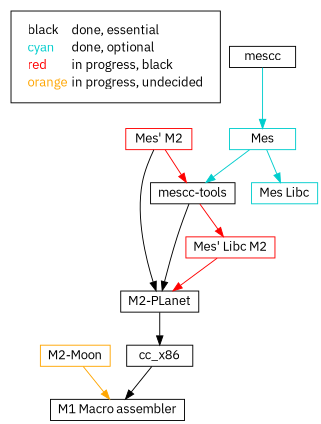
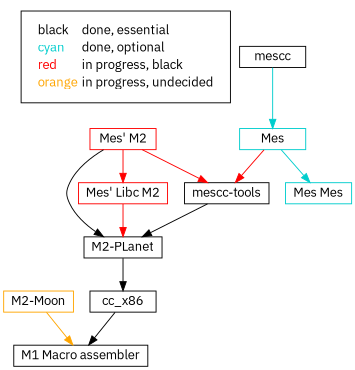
(231, 163) -> (253, 163)
(285, 193) -> (319, 193)
(209, 217) -> (123, 162)
